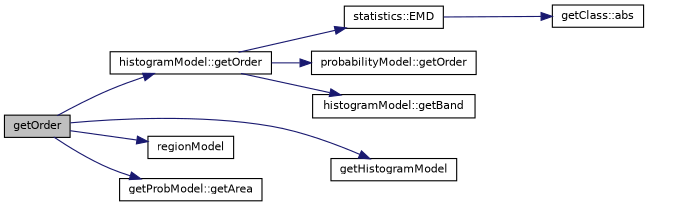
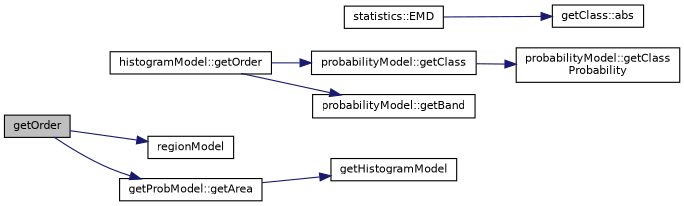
(287, 41) -> none
(394, 63) -> (394, 63)
none -> (598, 65)
(99, 94) -> none
(394, 106) -> (394, 106)
(217, 120) -> (291, 180)
